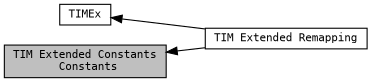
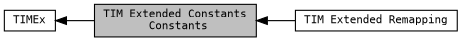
(163, 24) -> (80, 21)
